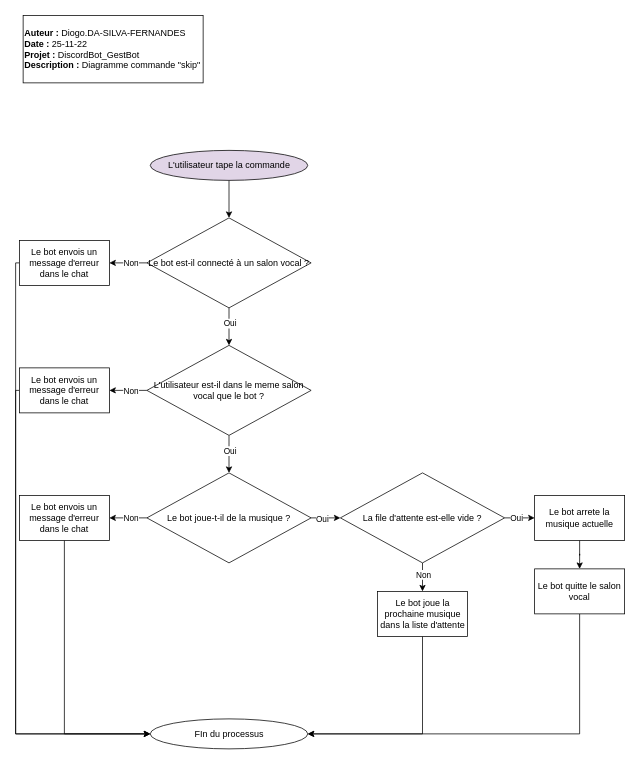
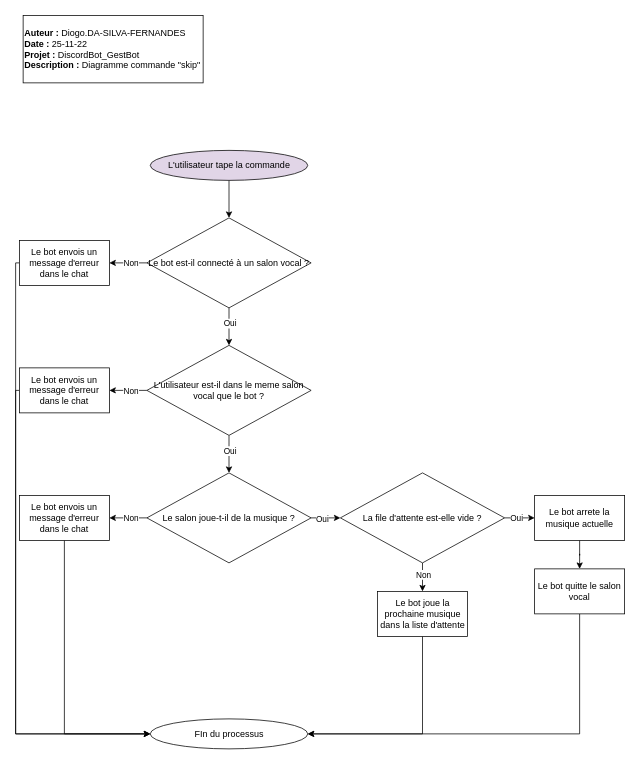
(229, 518) -> (229, 518)
